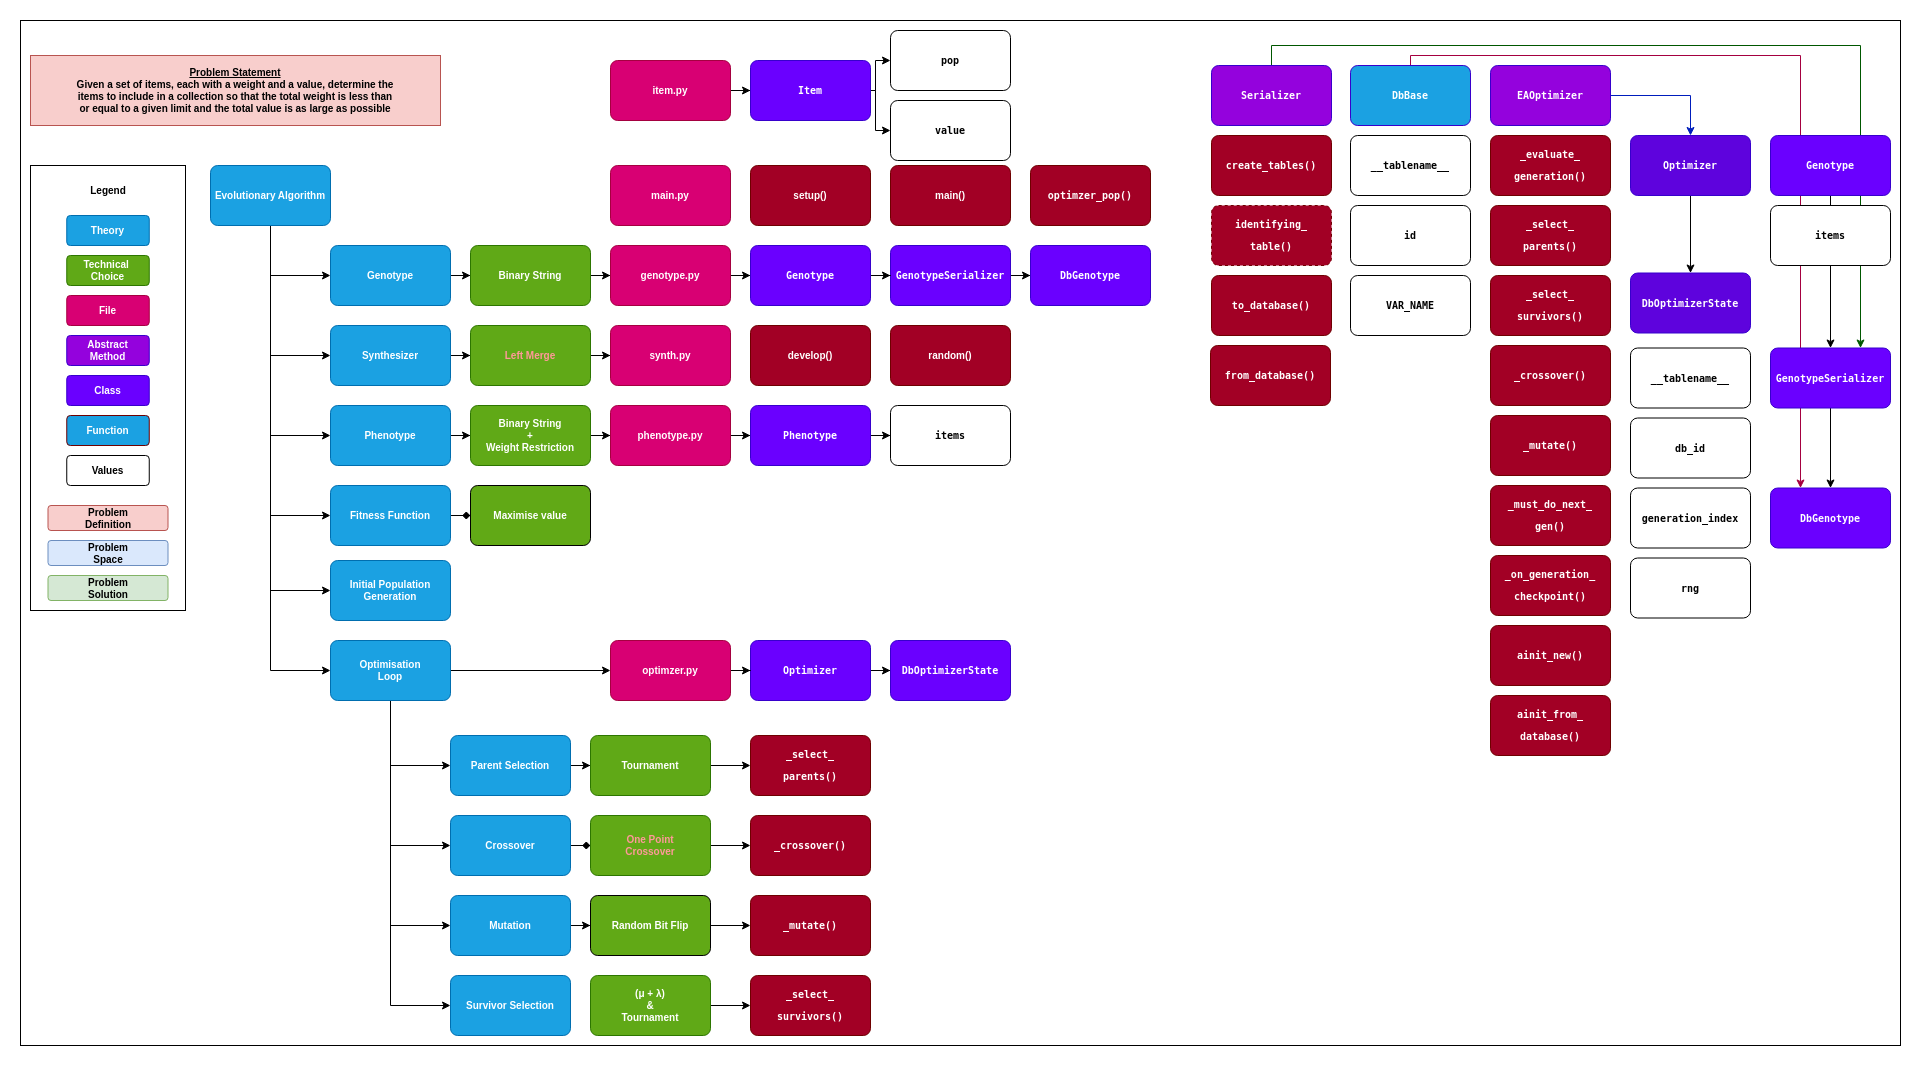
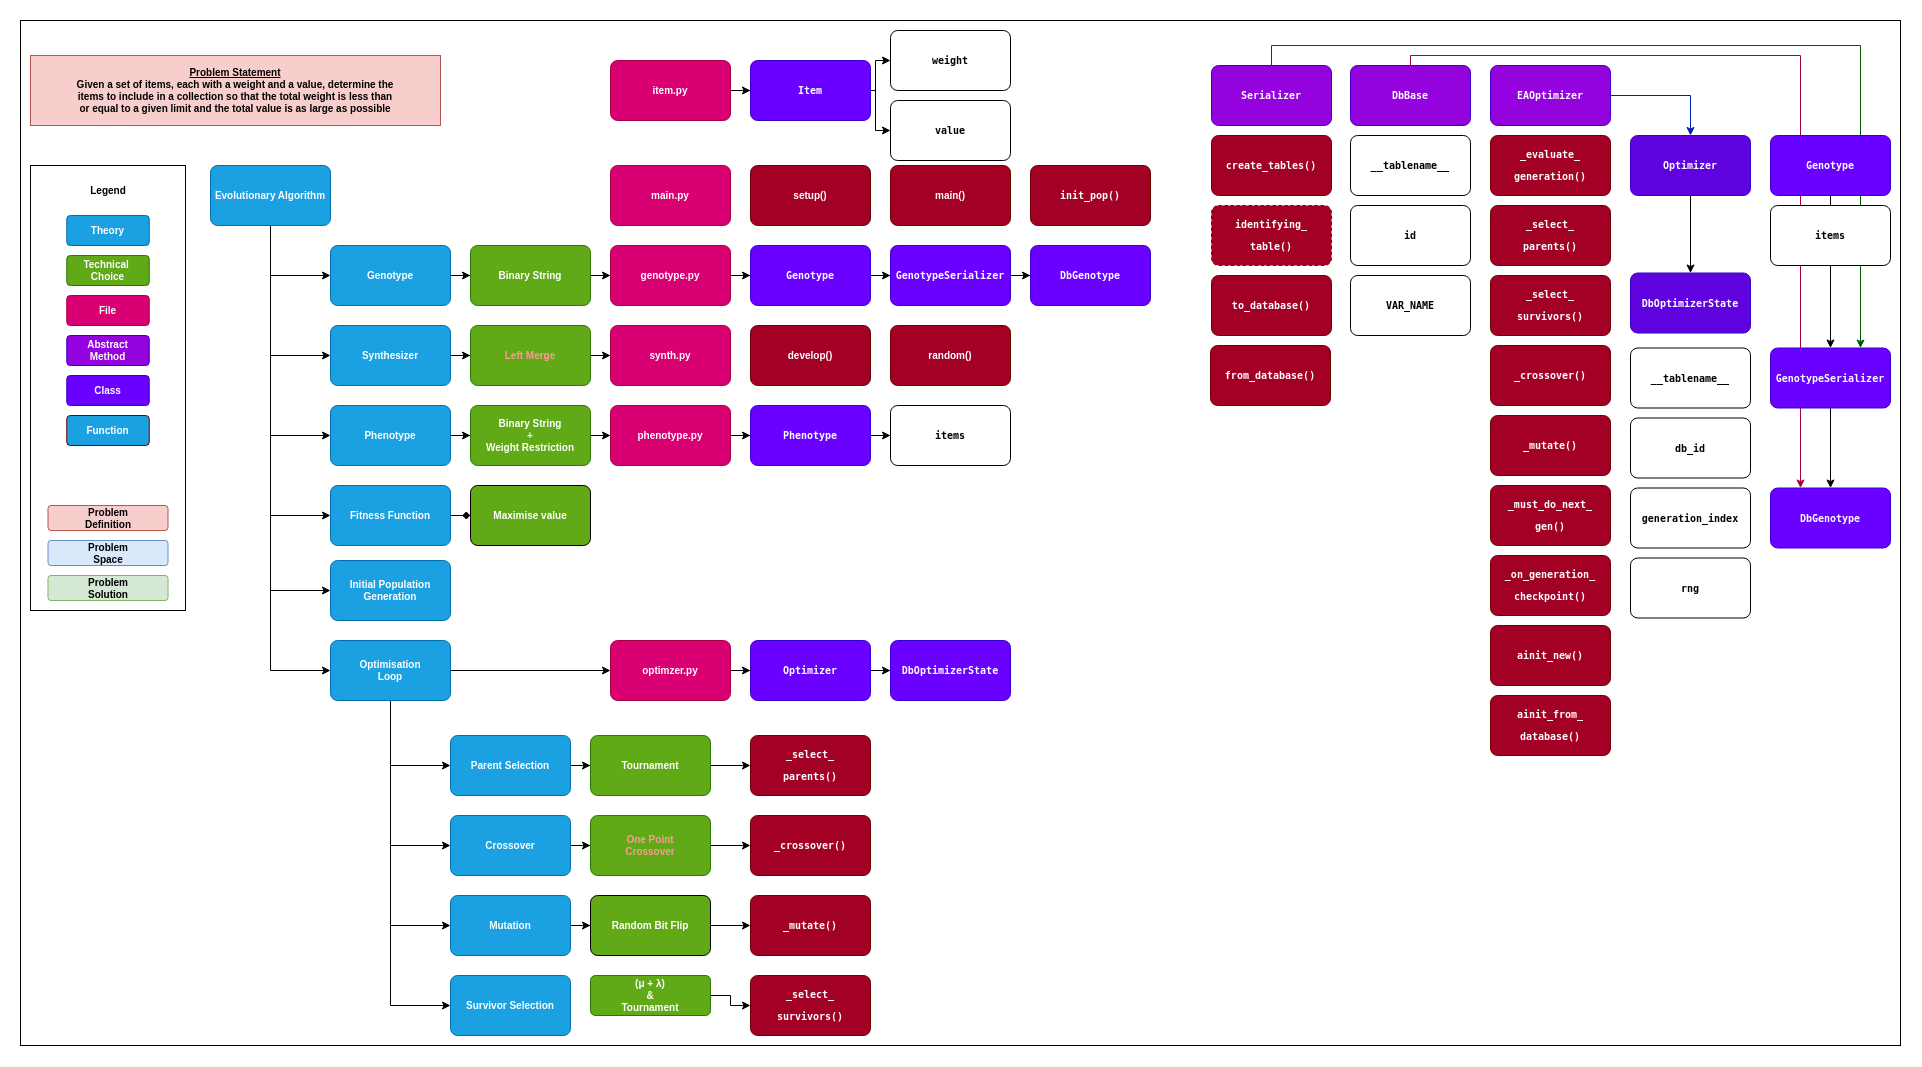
(951, 61) -> (951, 61)
(1411, 96) -> (1411, 96)
(1091, 196) -> (1091, 196)
(108, 471) -> none
(581, 846) -> (582, 846)
(651, 1006) -> (651, 996)
